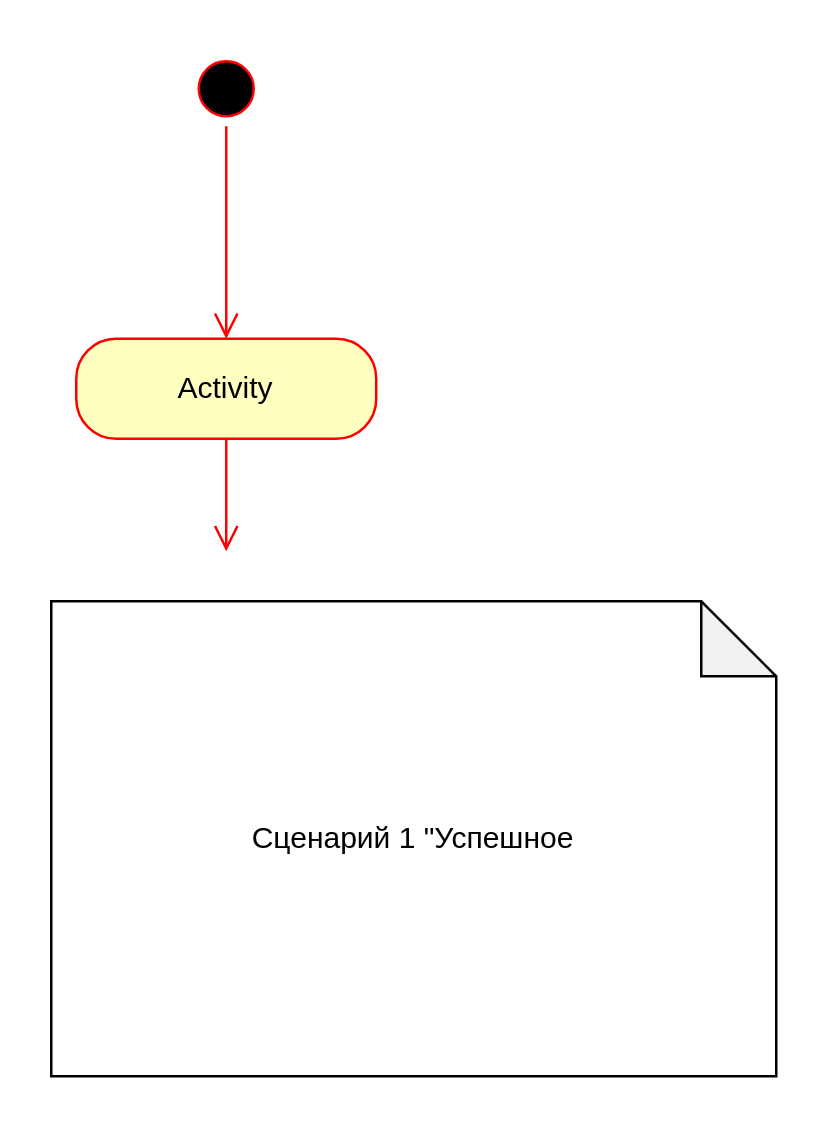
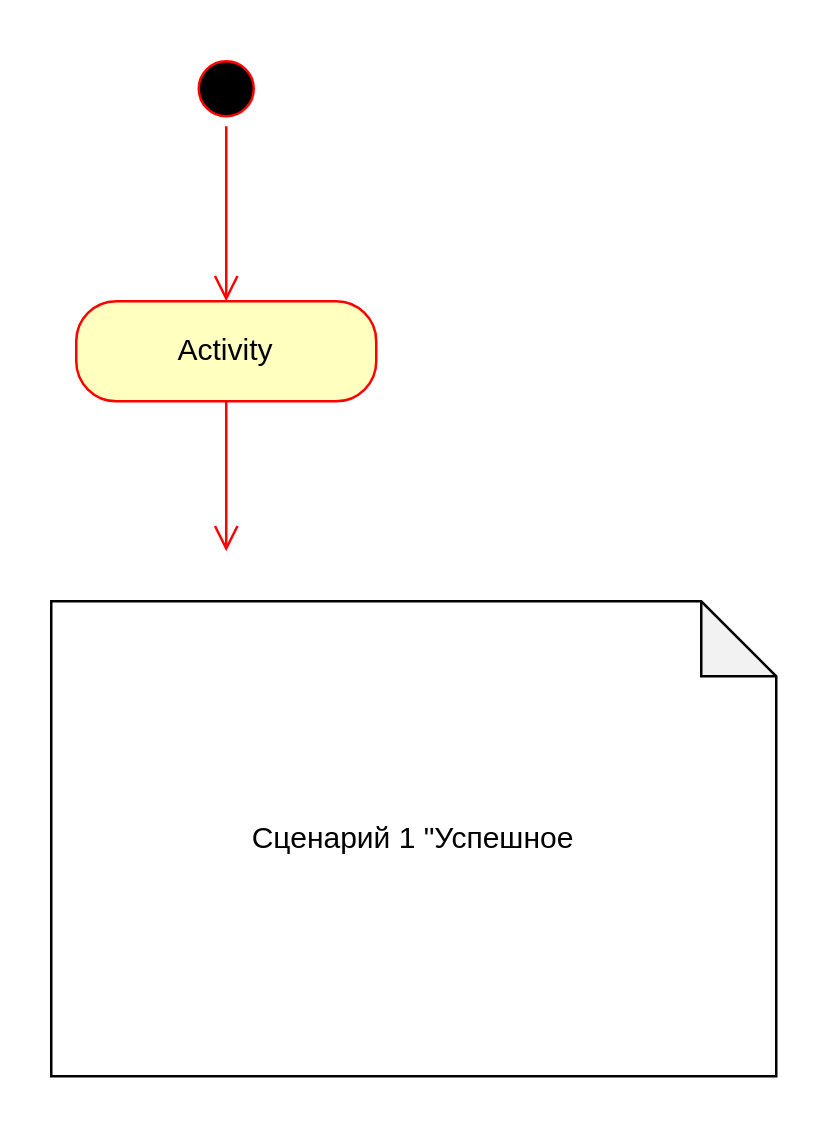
(226, 389) -> (226, 351)
